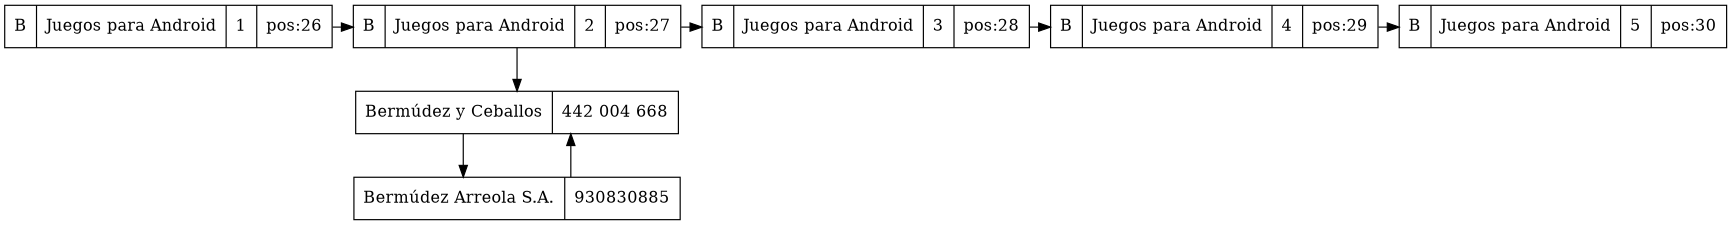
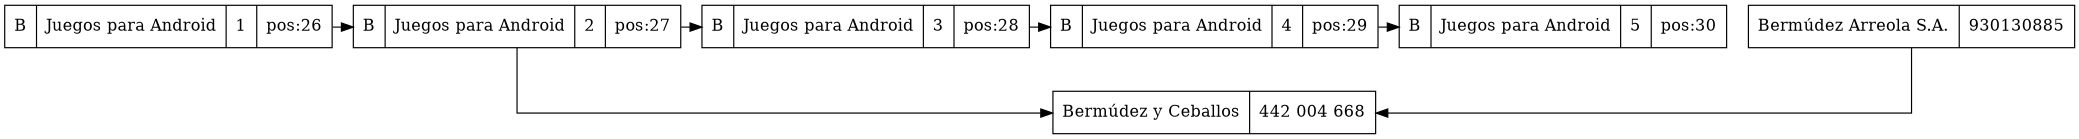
(463, 150) -> none
(622, 198) -> (2017, 26)
